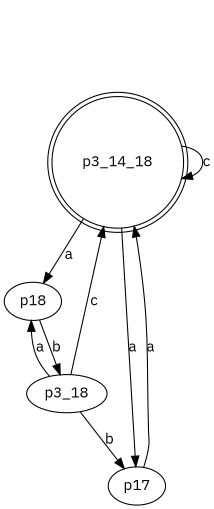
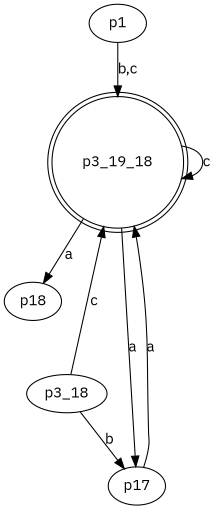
none -> (118, 23)
(118, 162) -> (118, 162)
(48, 343) -> none
(36, 356) -> none
